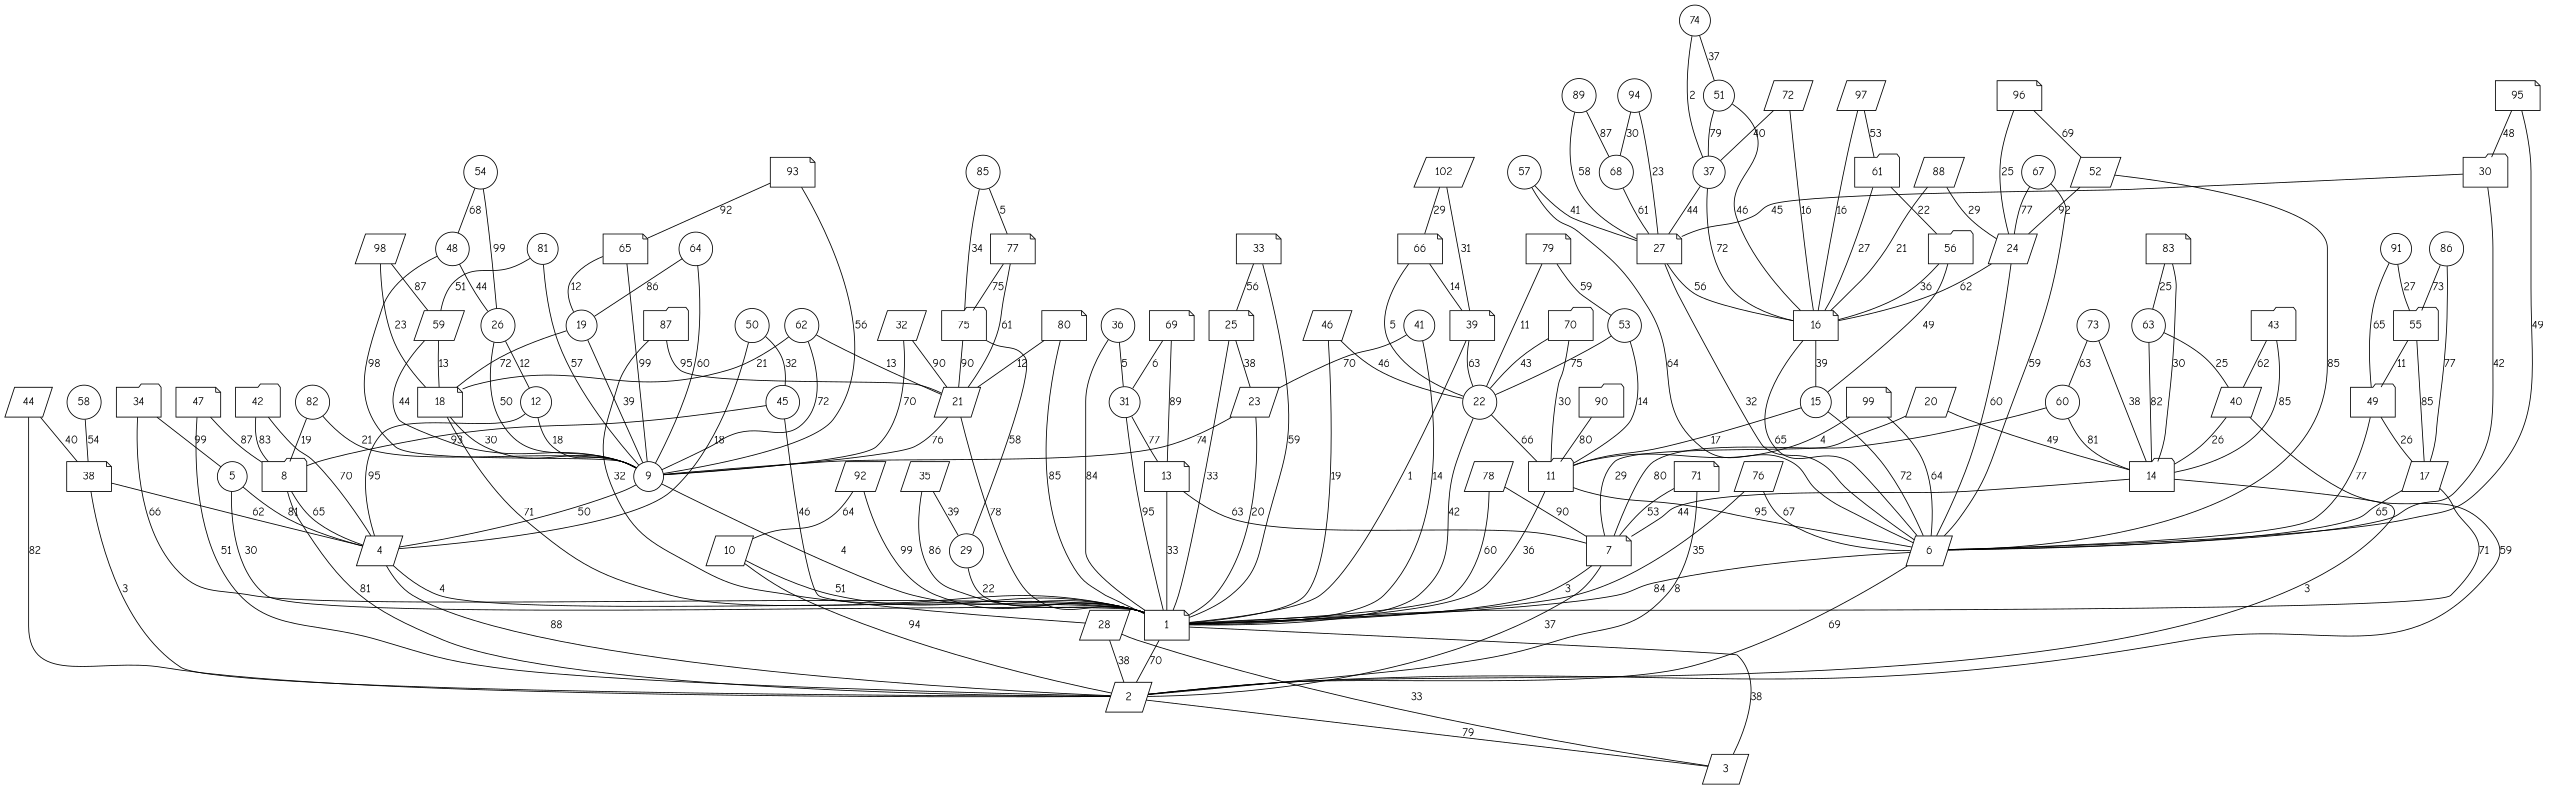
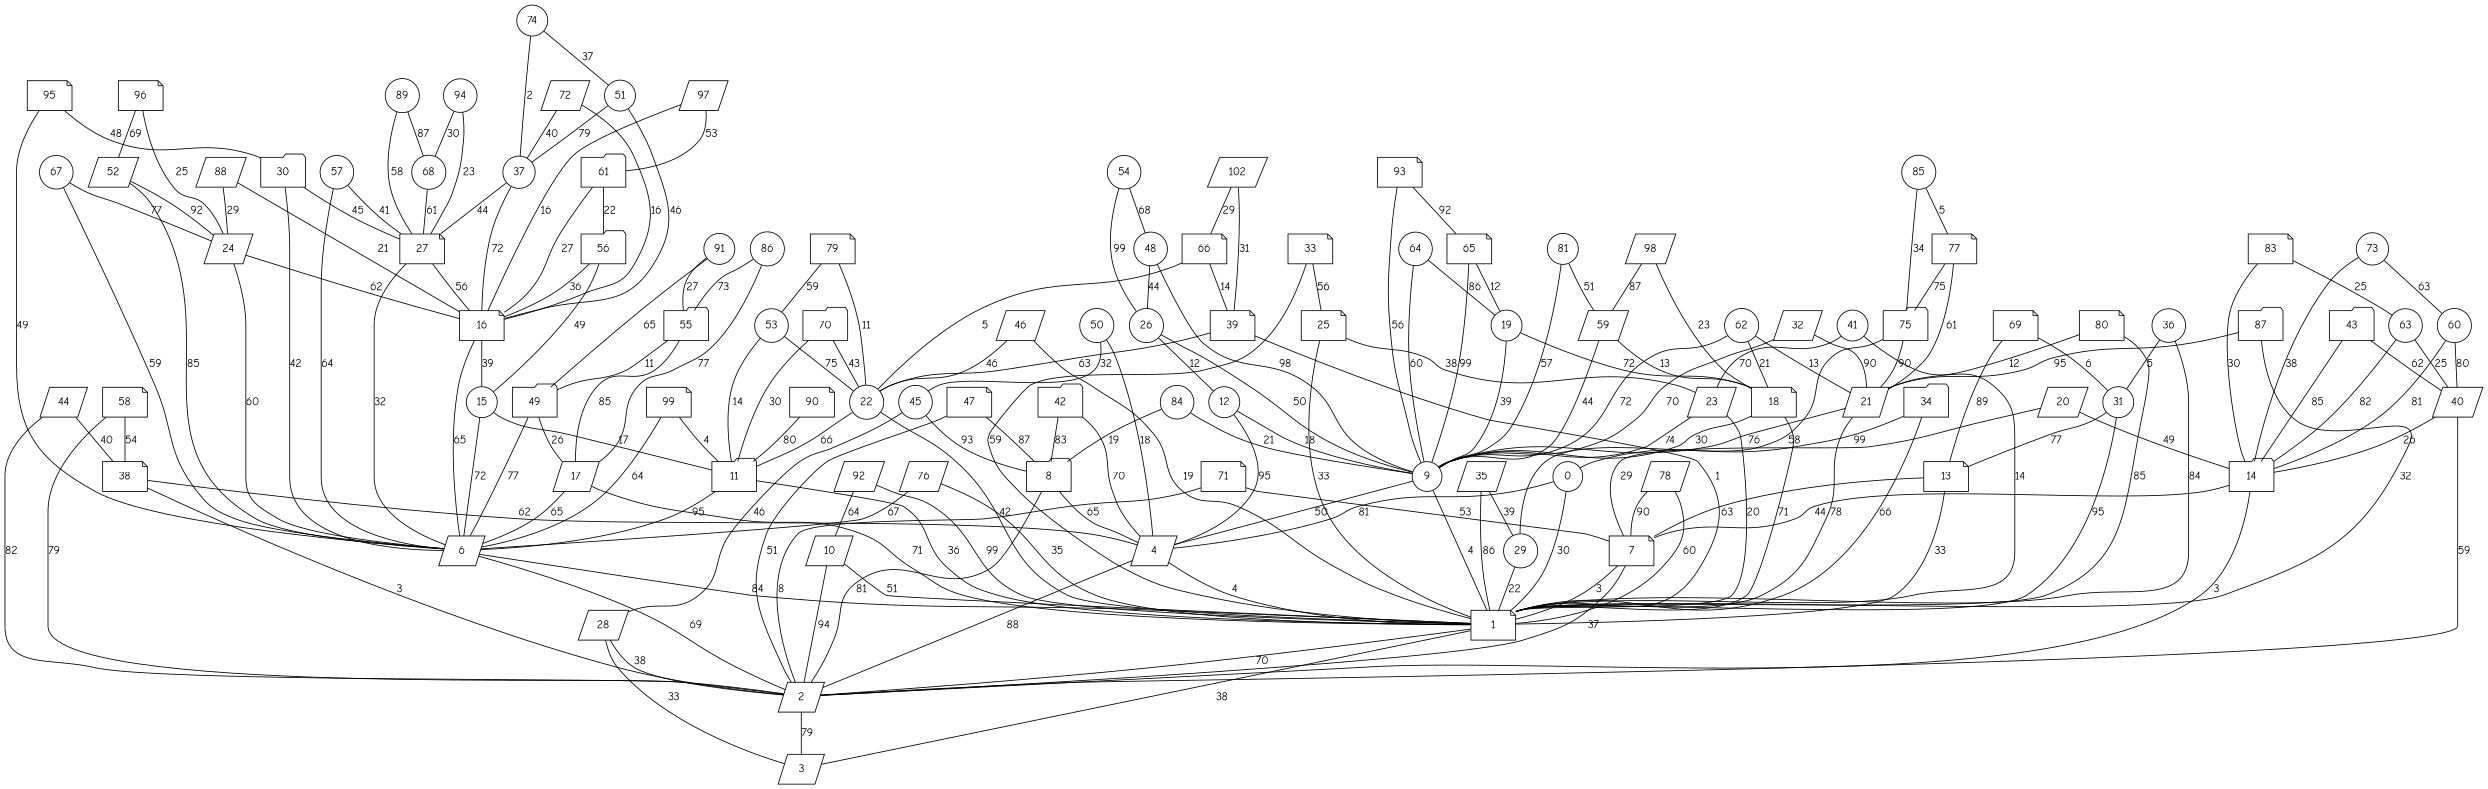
(84, 402) -> (125, 402)
(313, 402) -> (1177, 402)
(1601, 402) -> (812, 402)
(1845, 447) -> (2456, 365)
(232, 477) -> (1568, 477)
none -> (199, 670)
